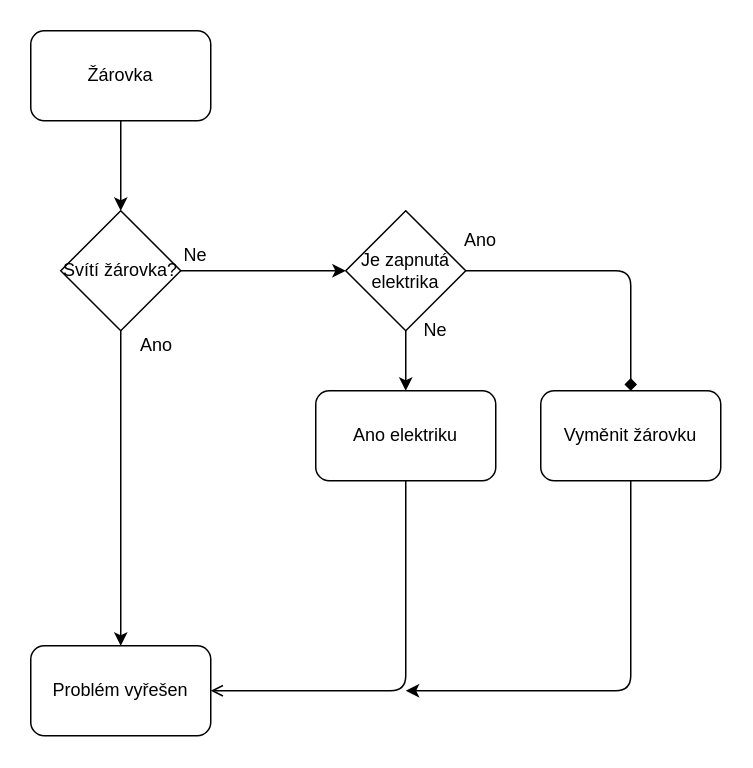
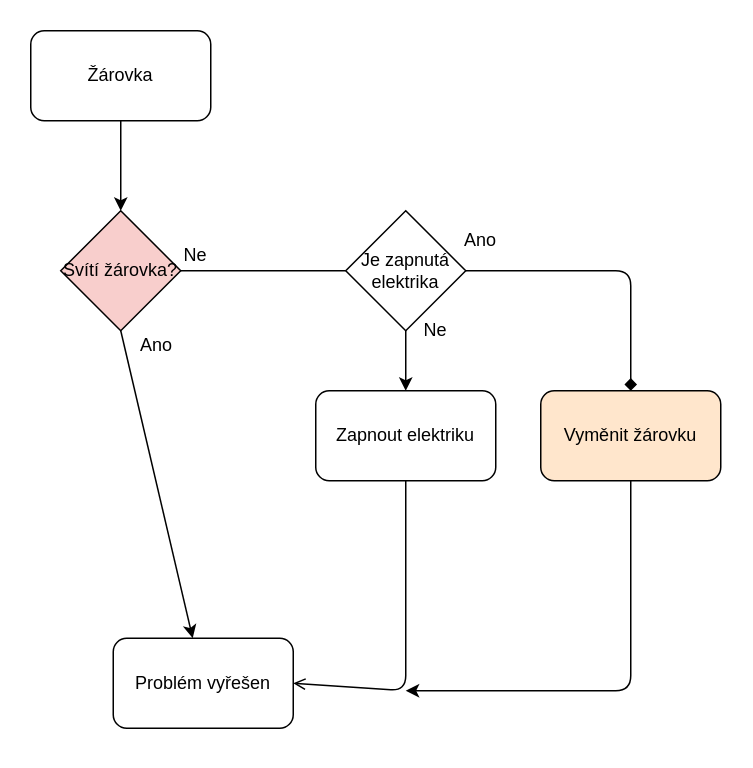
(121, 271) -> (121, 271)
(334, 271) -> (338, 271)
(406, 436) -> (406, 436)
(631, 436) -> (631, 436)
(121, 691) -> (203, 683)
